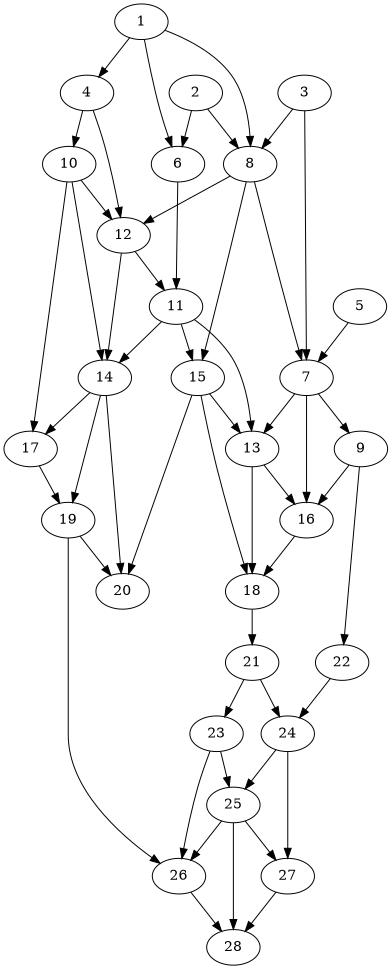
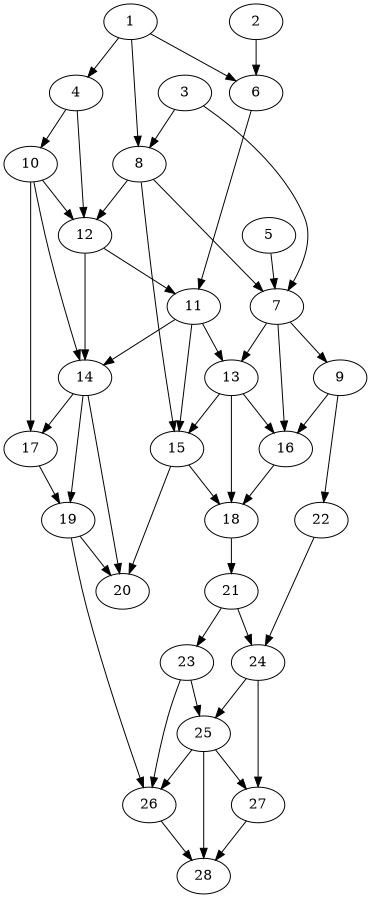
(220, 125) -> none
(222, 409) -> (207, 409)
